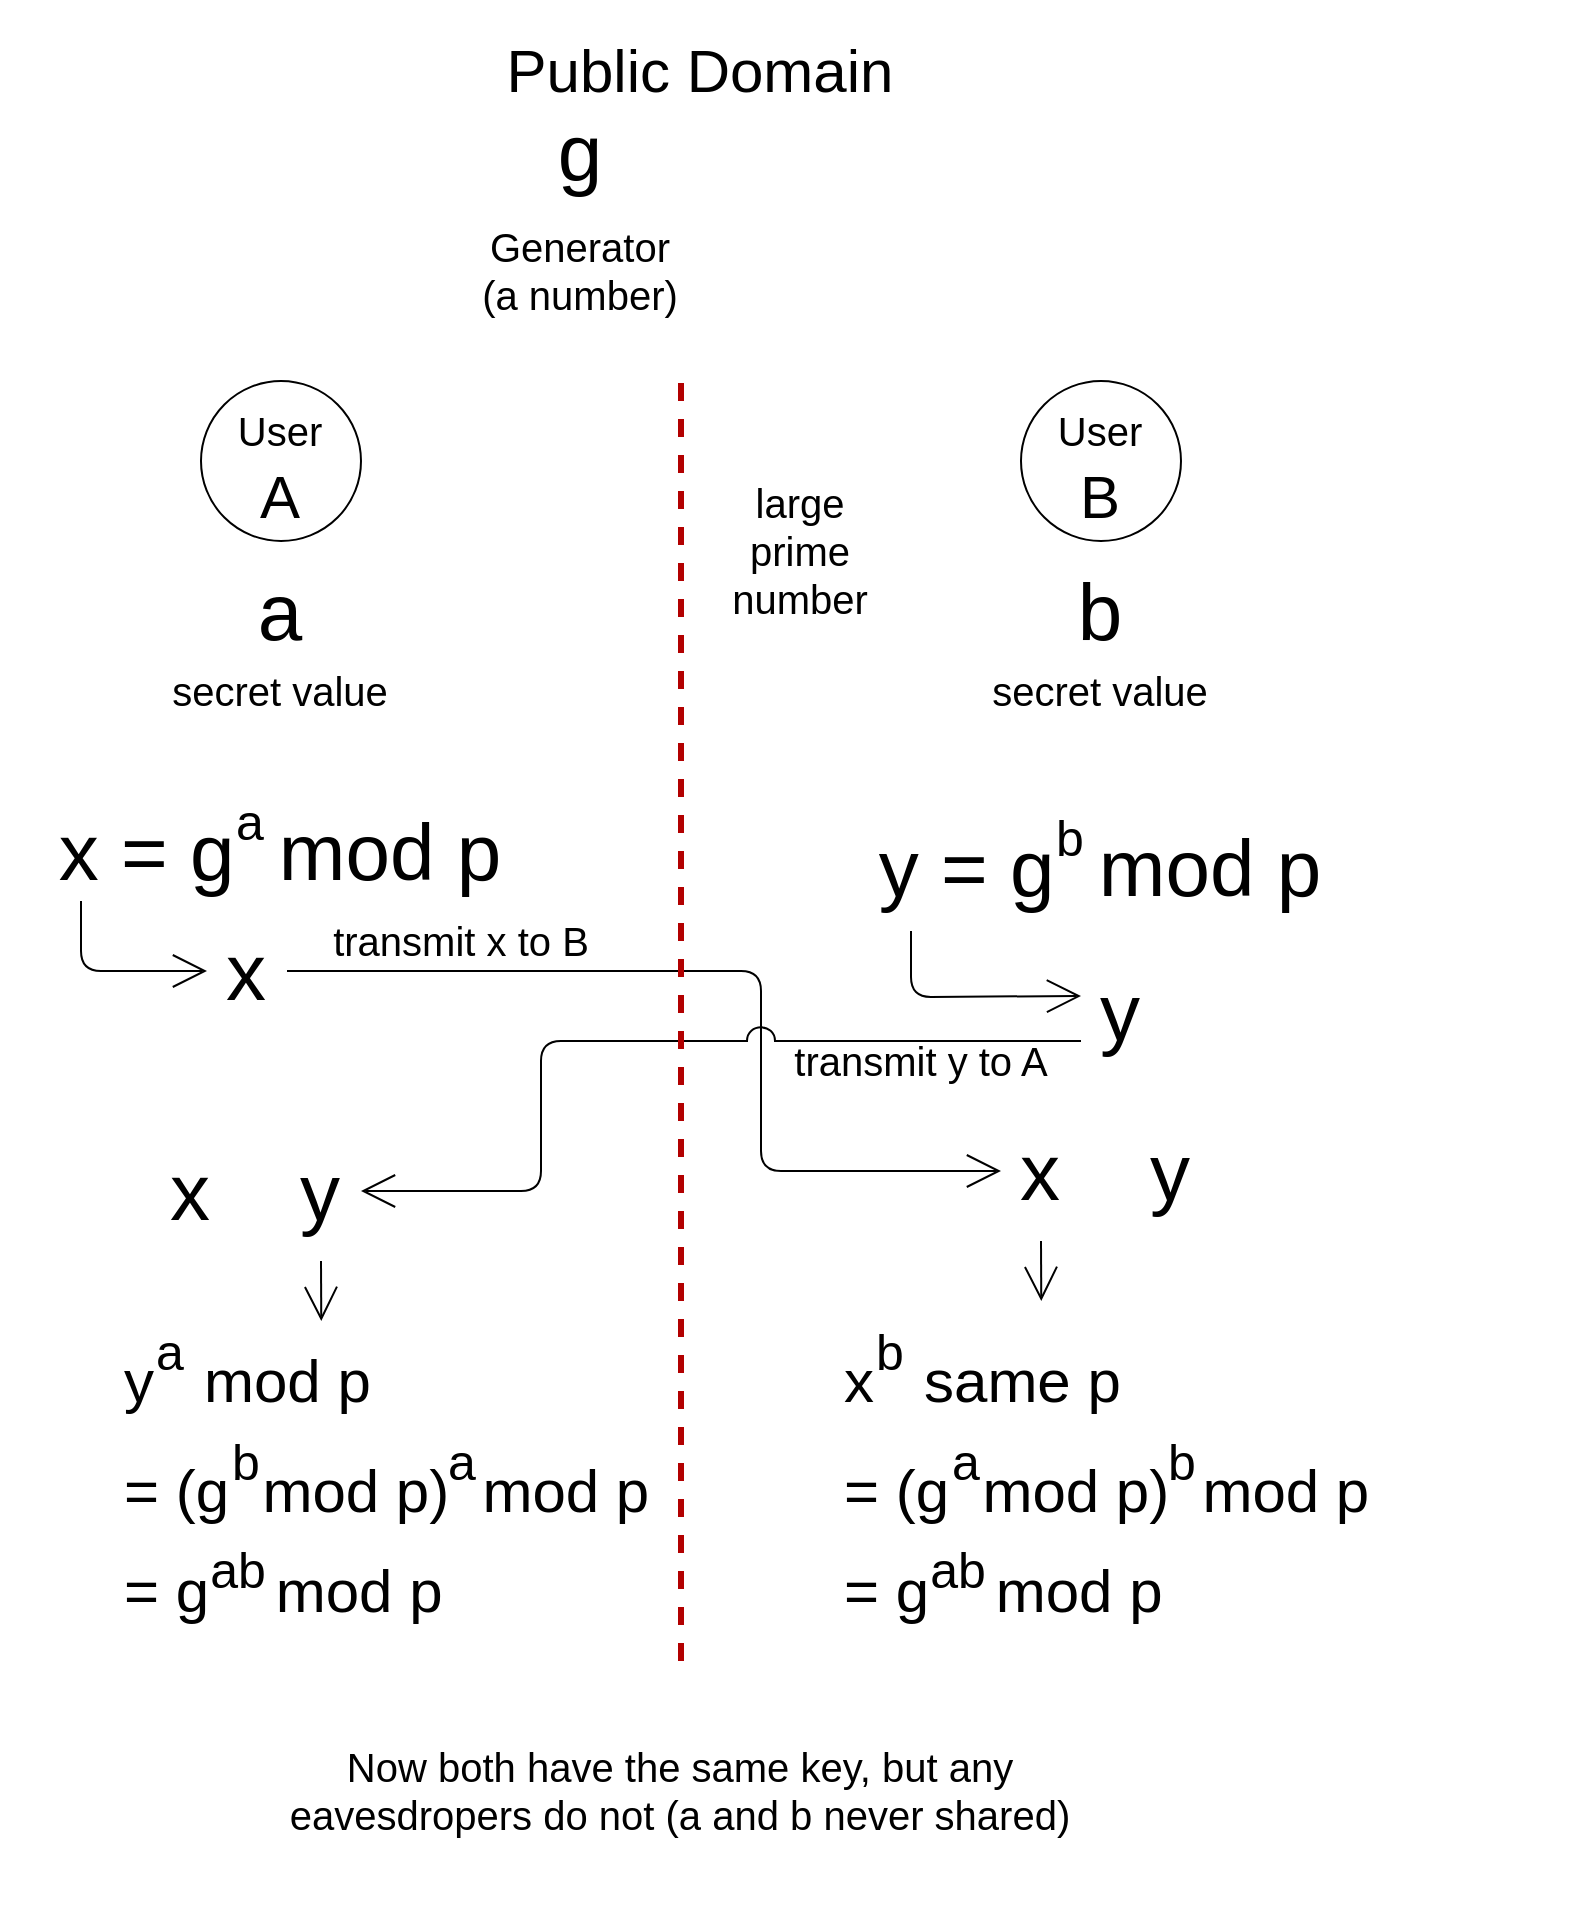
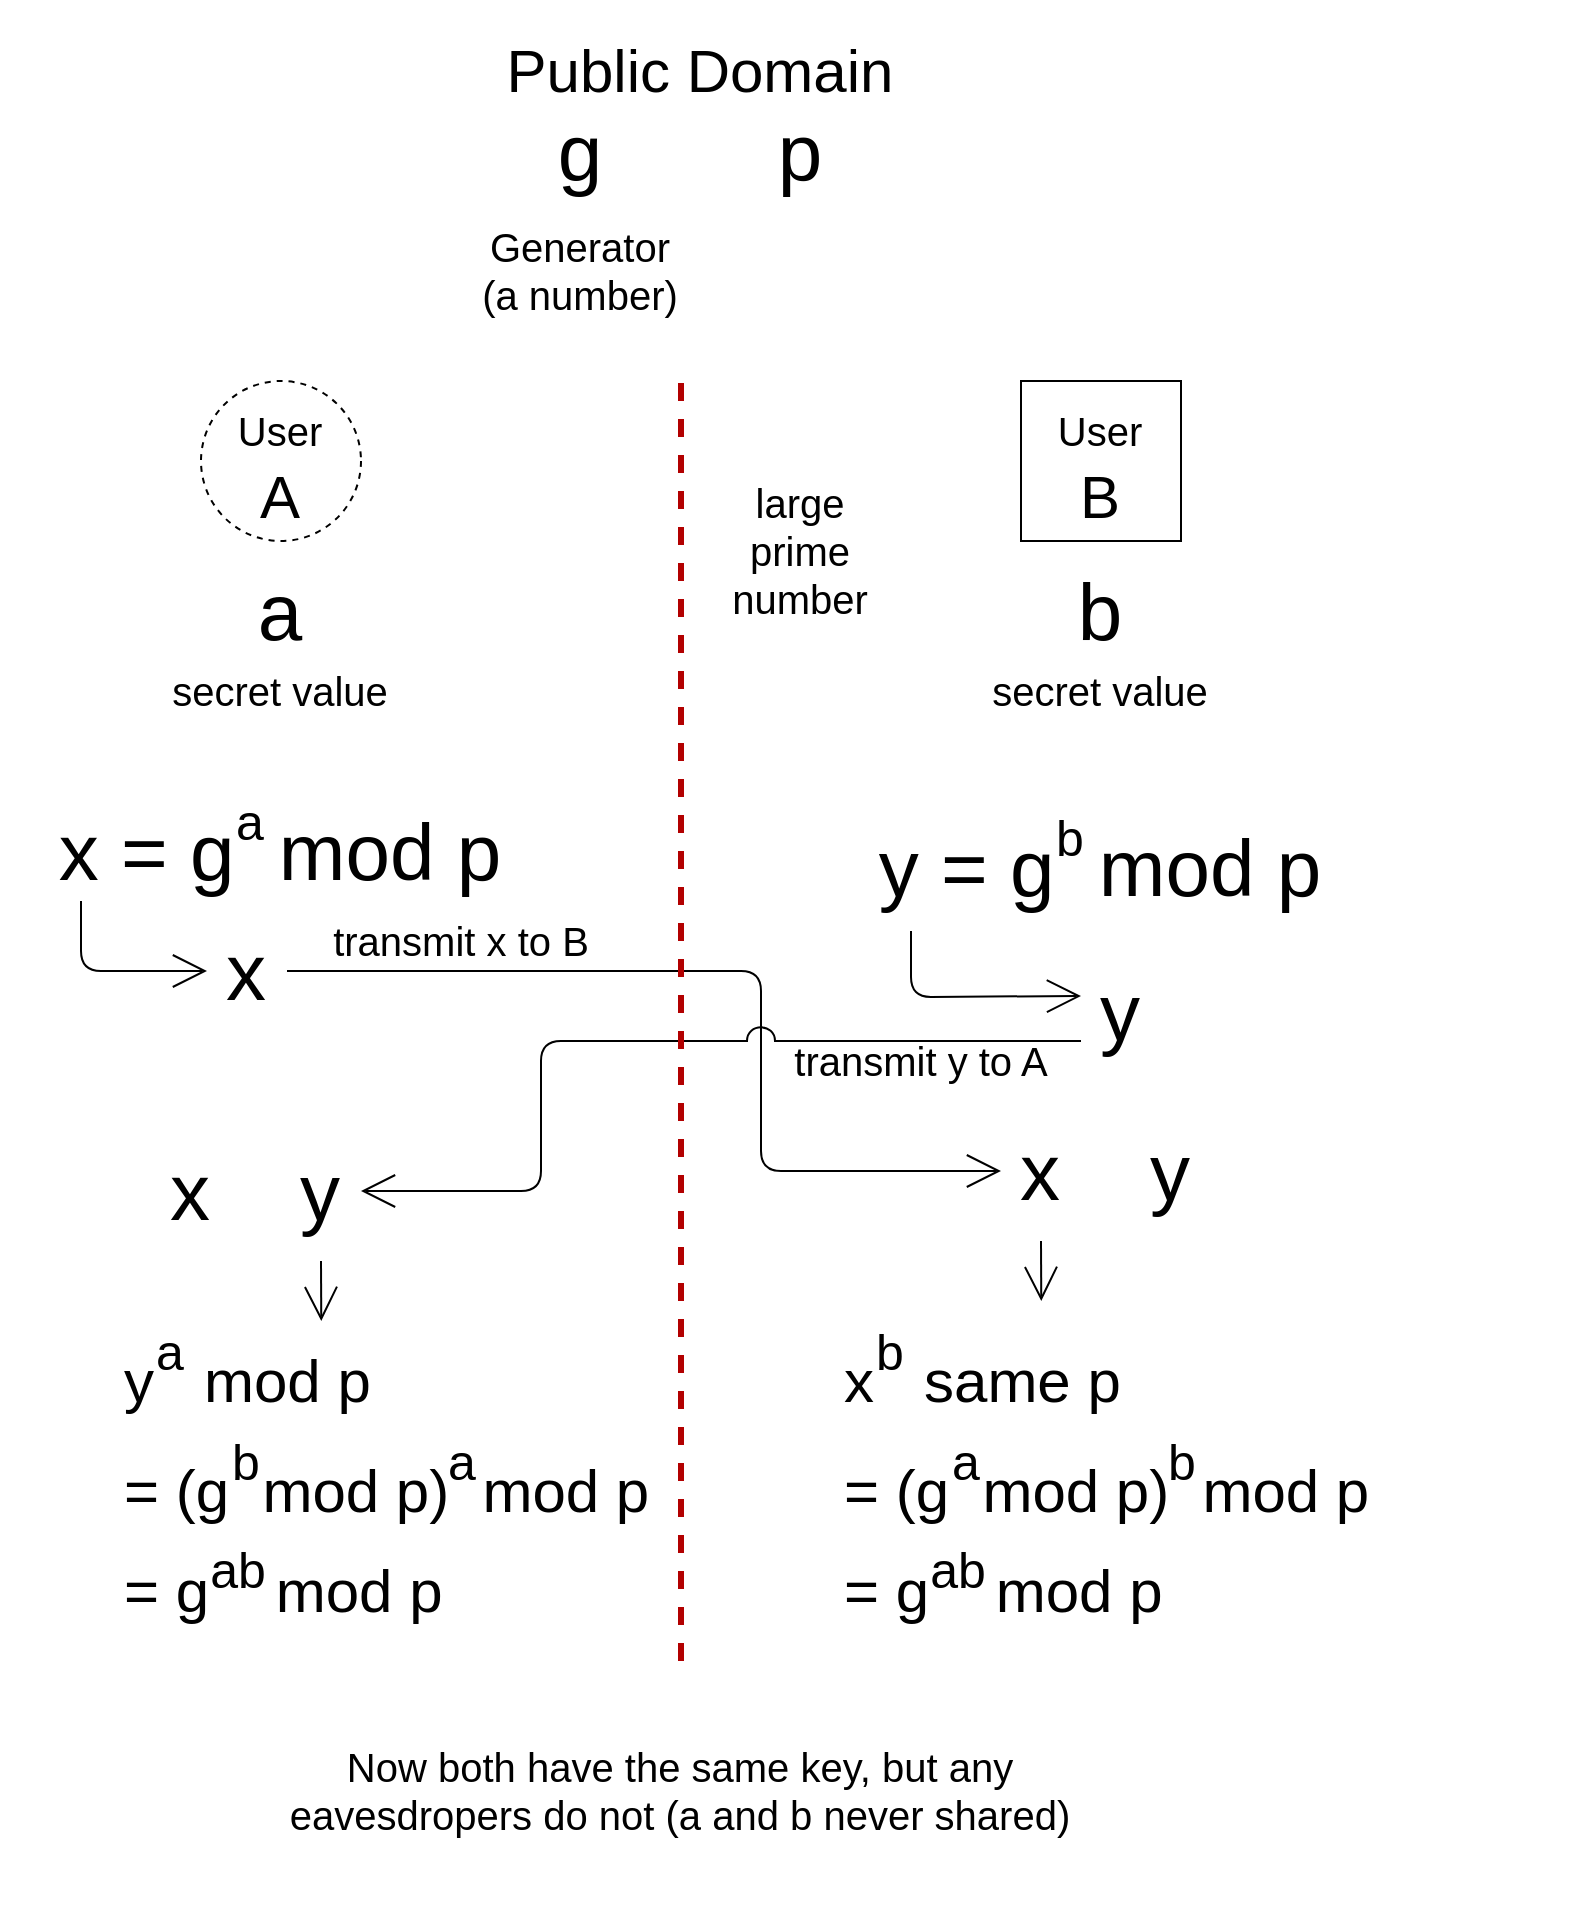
none -> (801, 151)
(281, 461) -> (281, 461)
(1101, 461) -> (1101, 461)
